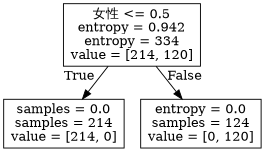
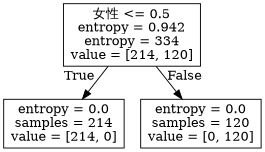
(64, 124) -> (64, 124)
(201, 124) -> (201, 124)
